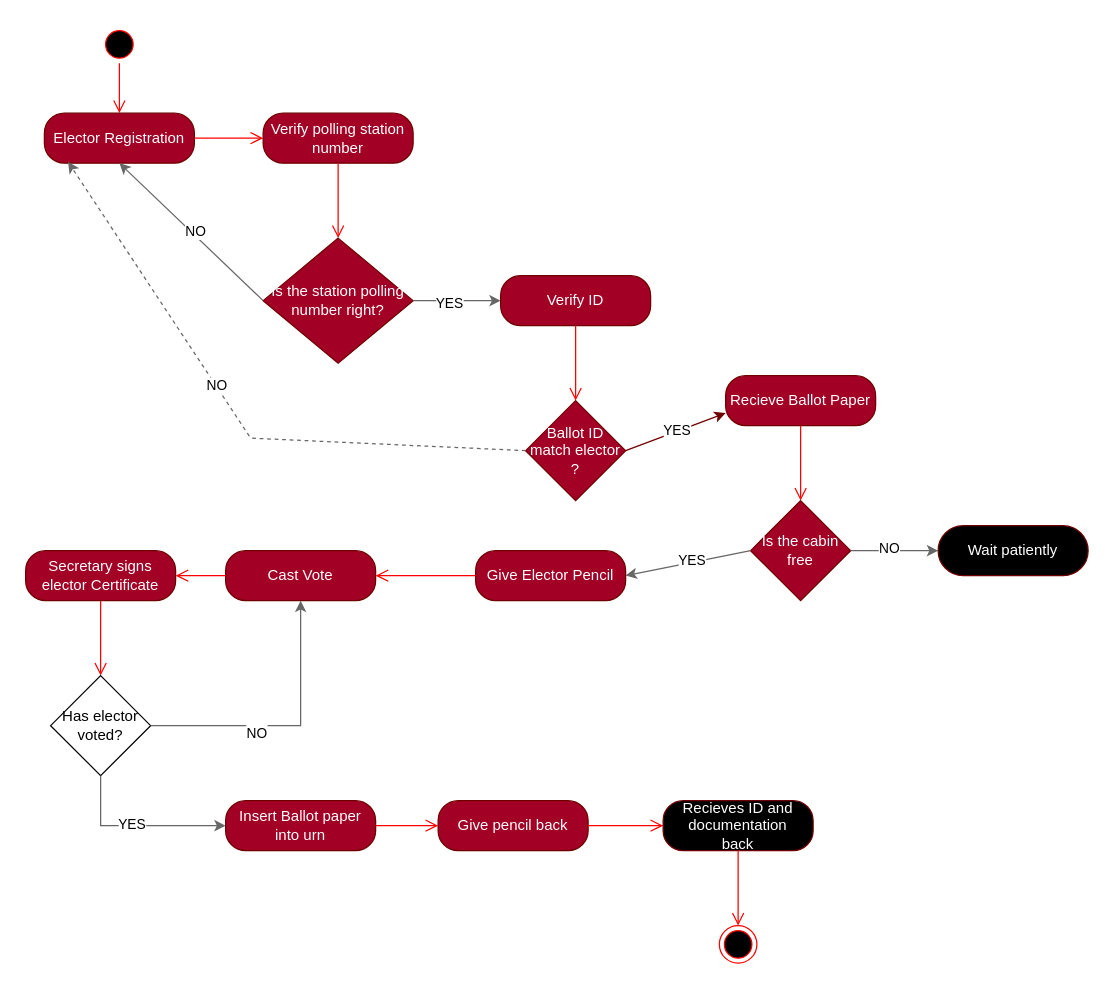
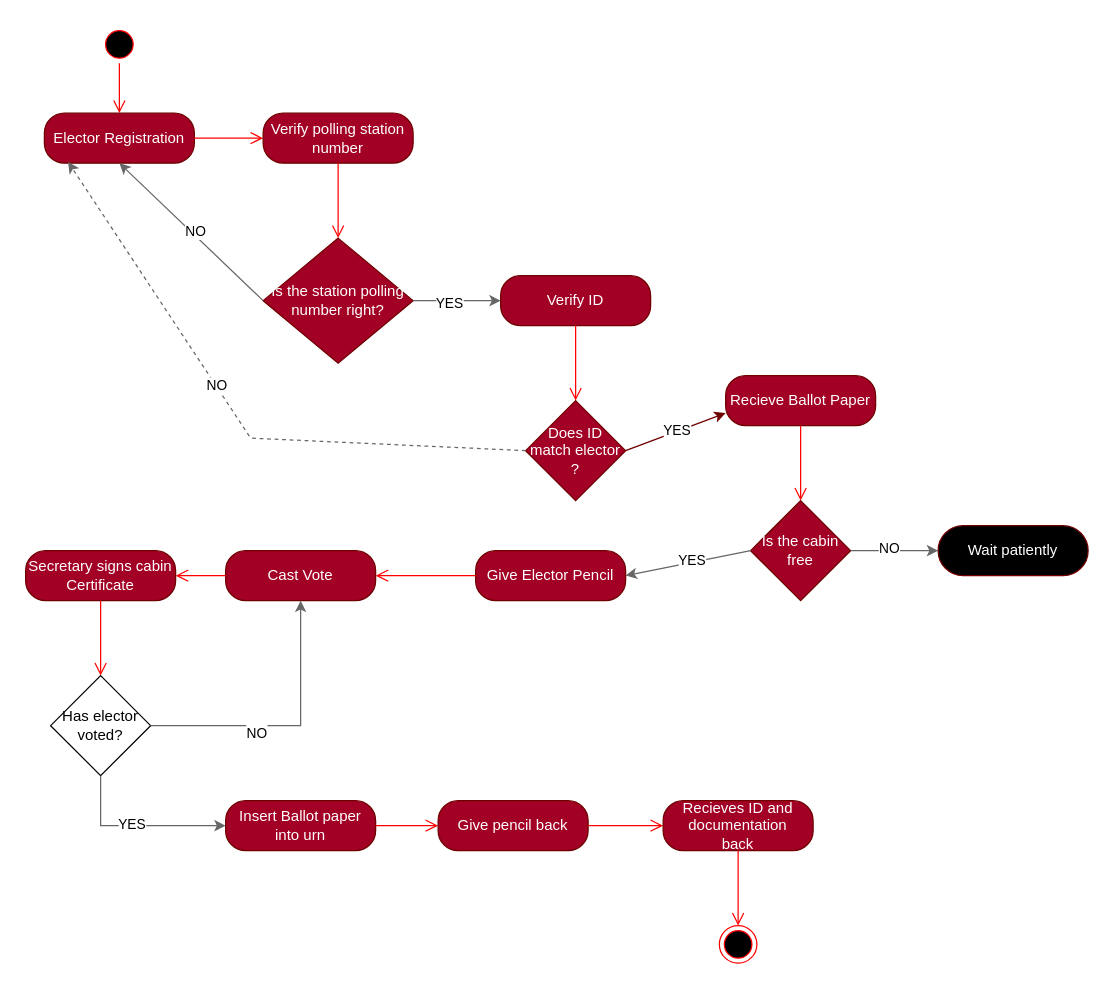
(576, 451) -> (576, 451)
(101, 576) -> (101, 576)
(738, 826) -> (738, 826)
